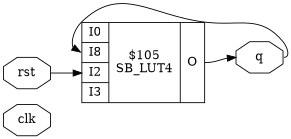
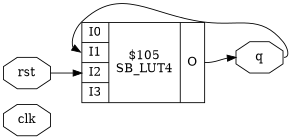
(95, 52) -> (95, 52)
